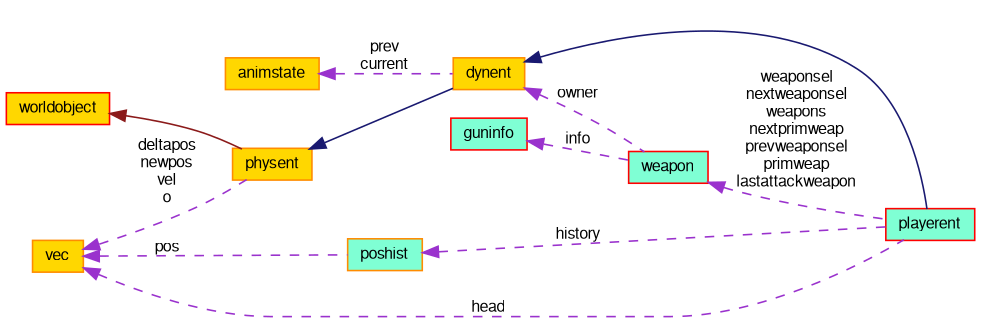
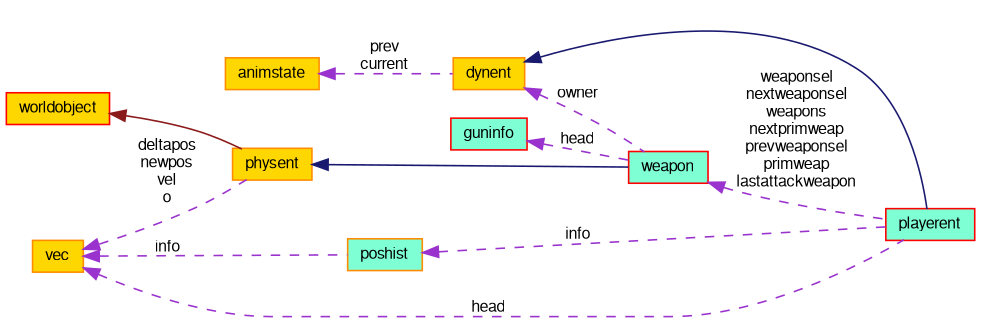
(389, 116) -> (478, 166)
(578, 140) -> (578, 140)
(578, 235) -> (578, 235)
(167, 248) -> (167, 248)
